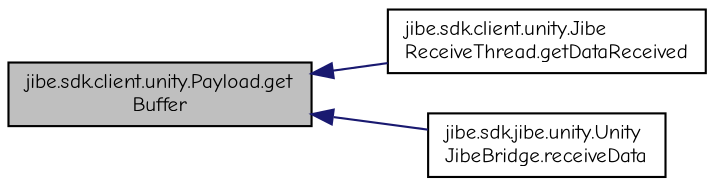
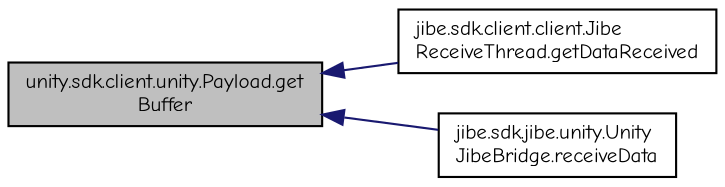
(547, 41) -> (557, 41)
(160, 94) -> (165, 94)
